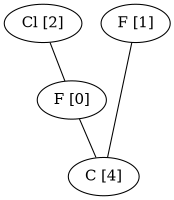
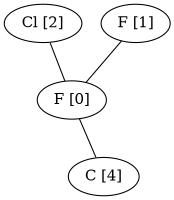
(120, 100) -> (104, 62)
